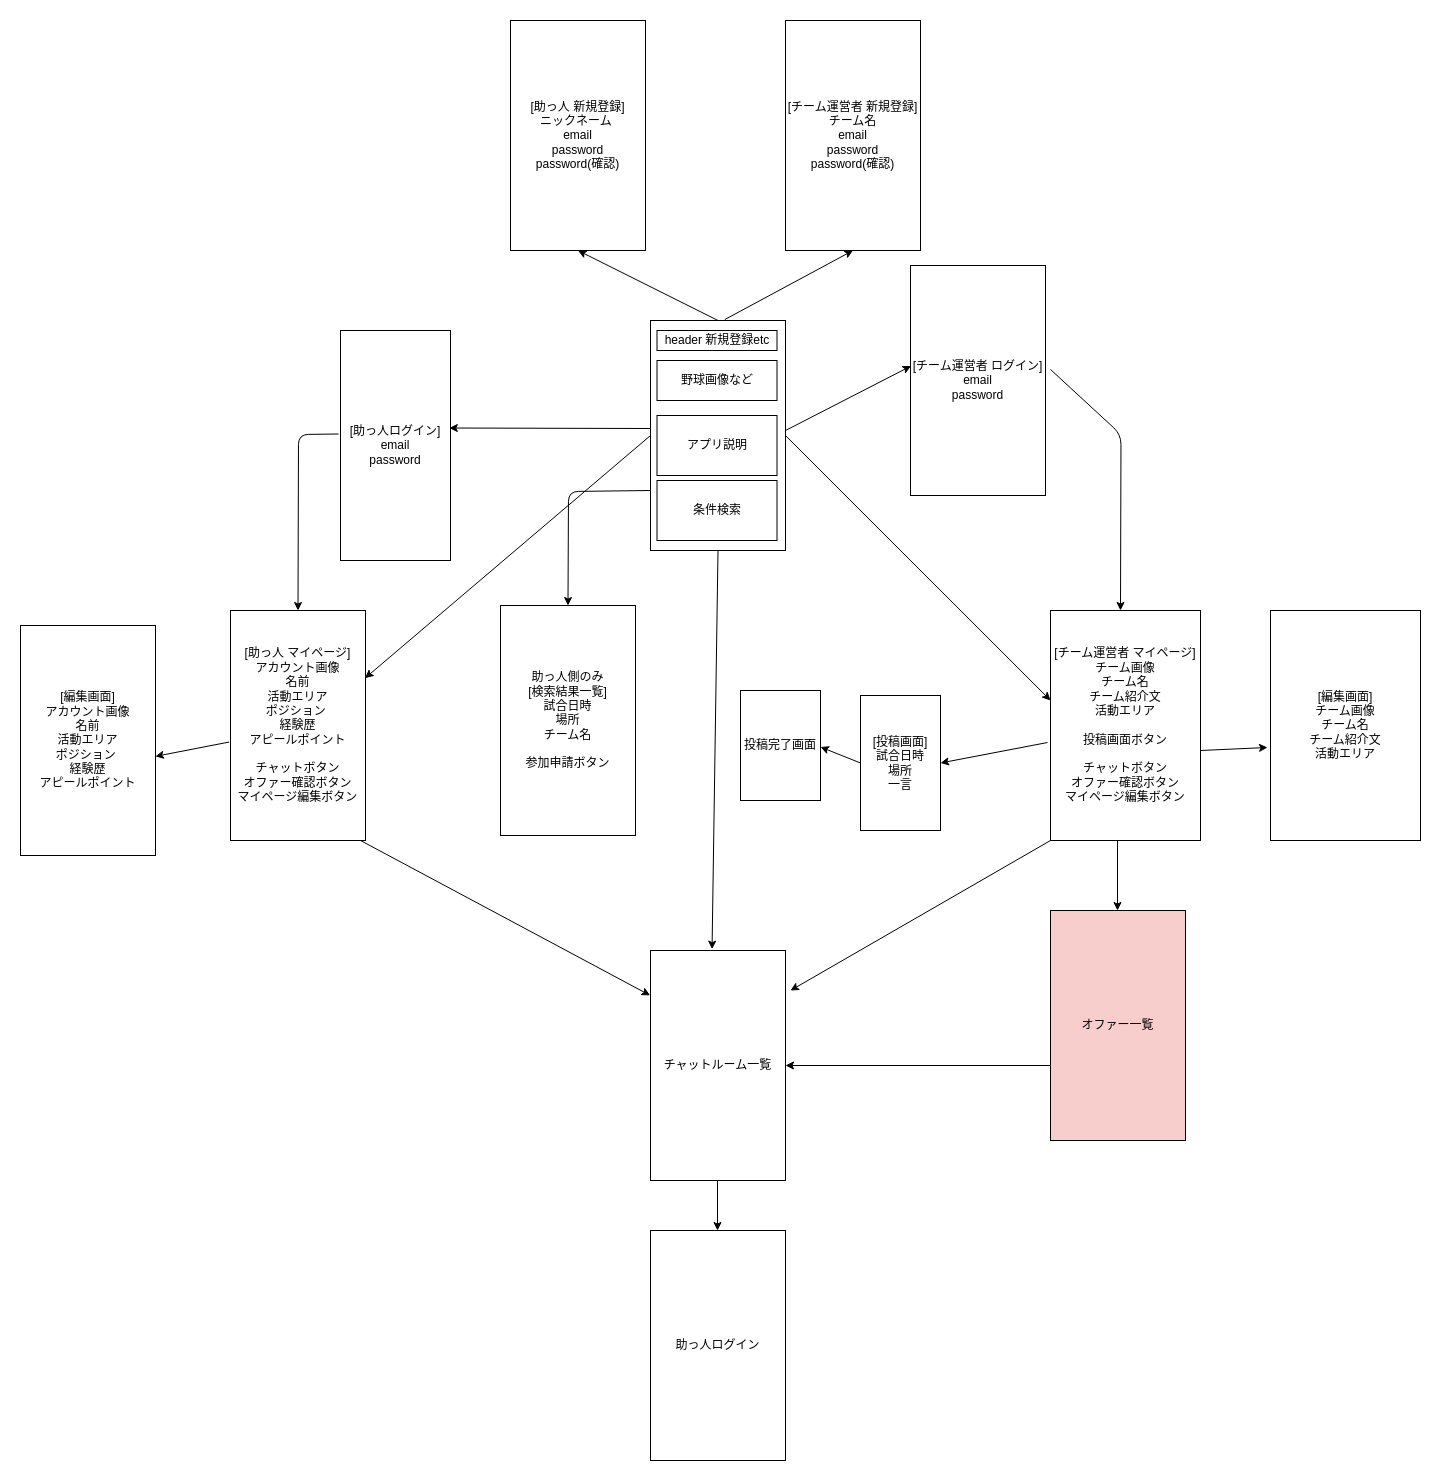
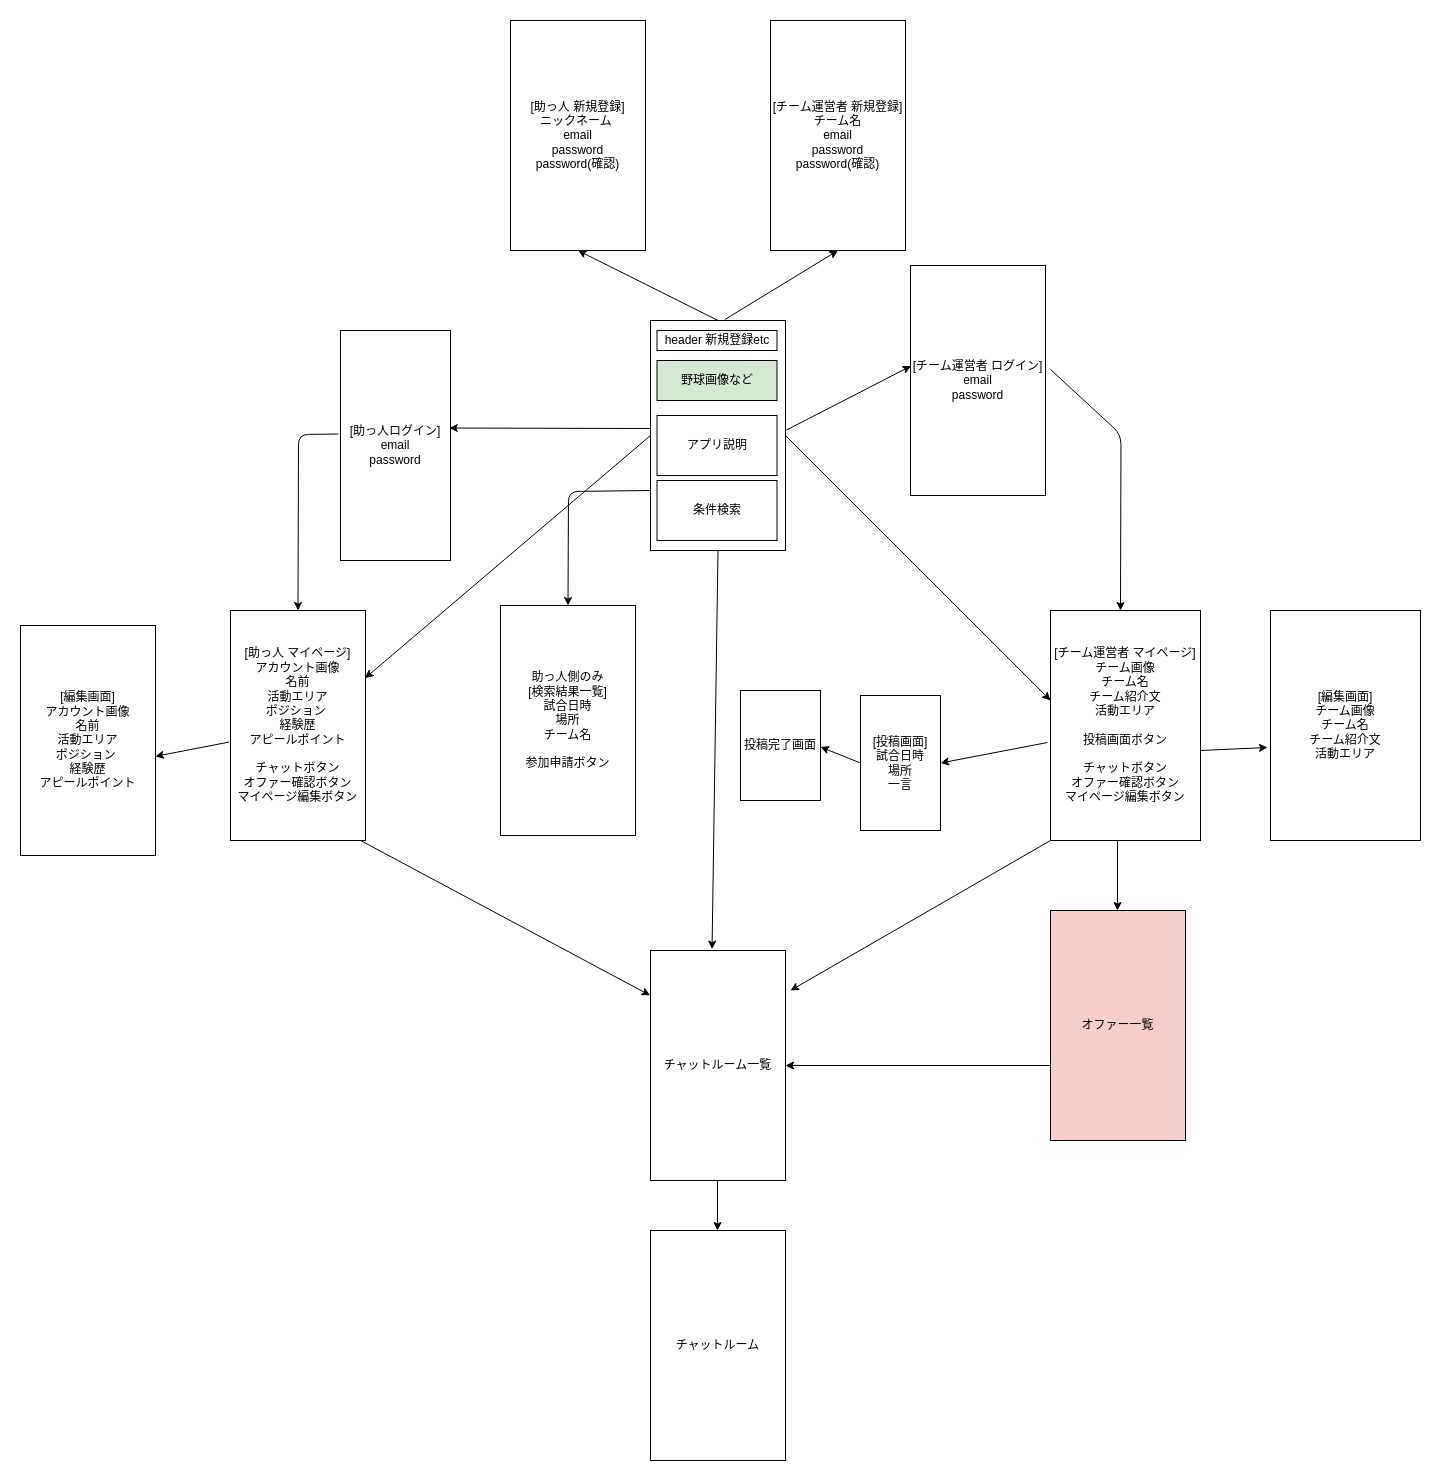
(853, 136) -> (838, 136)
(717, 381) -> (717, 381)
(718, 1346) -> (718, 1346)
